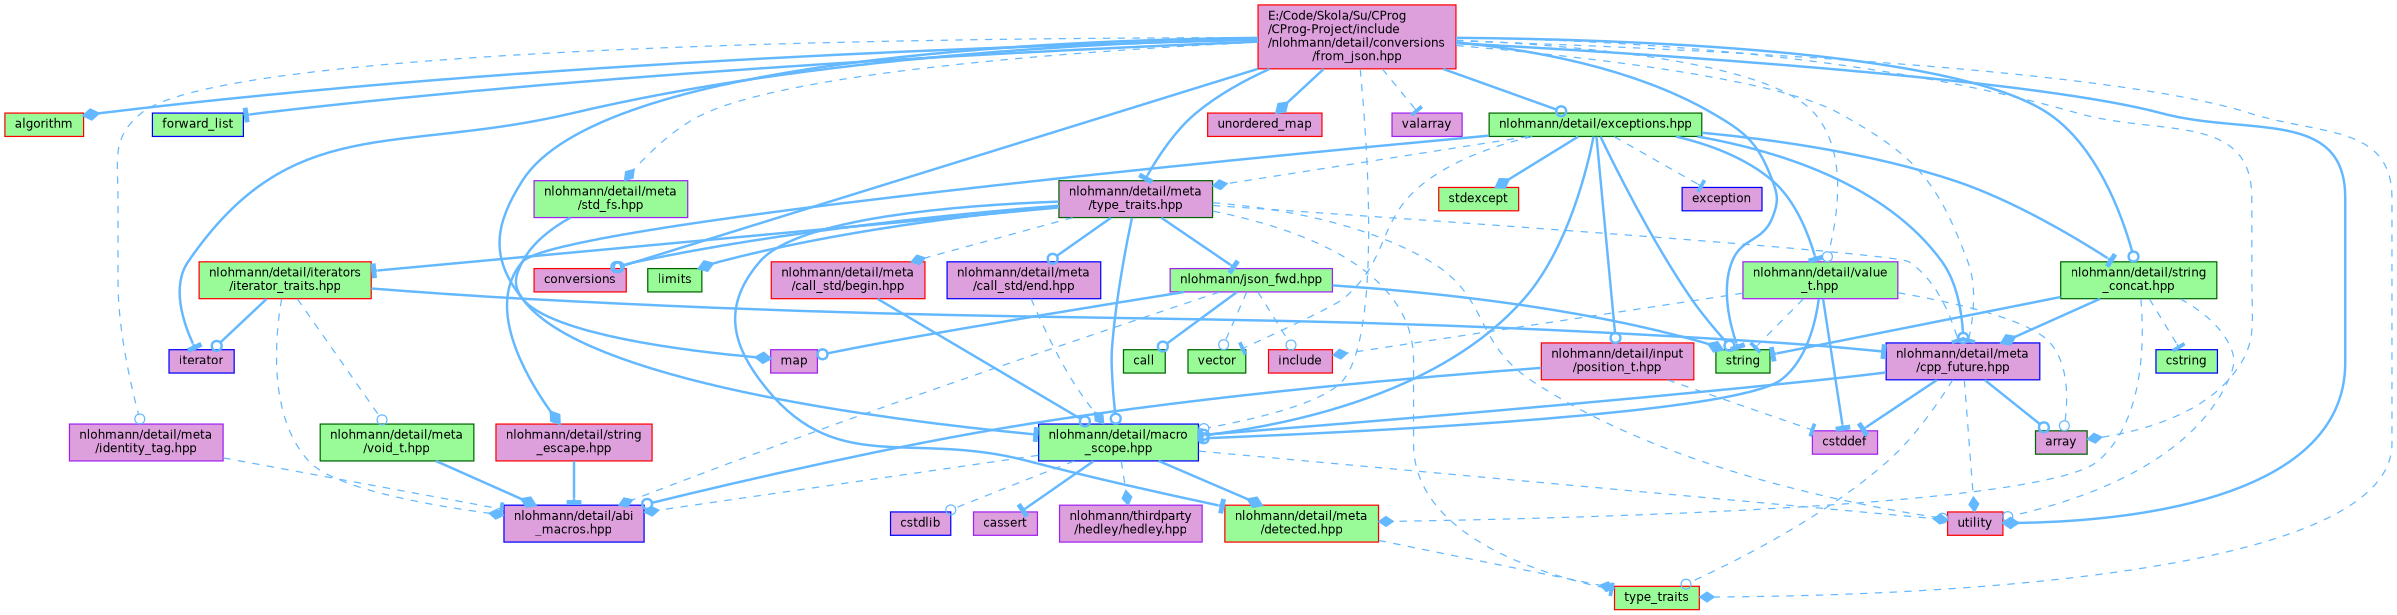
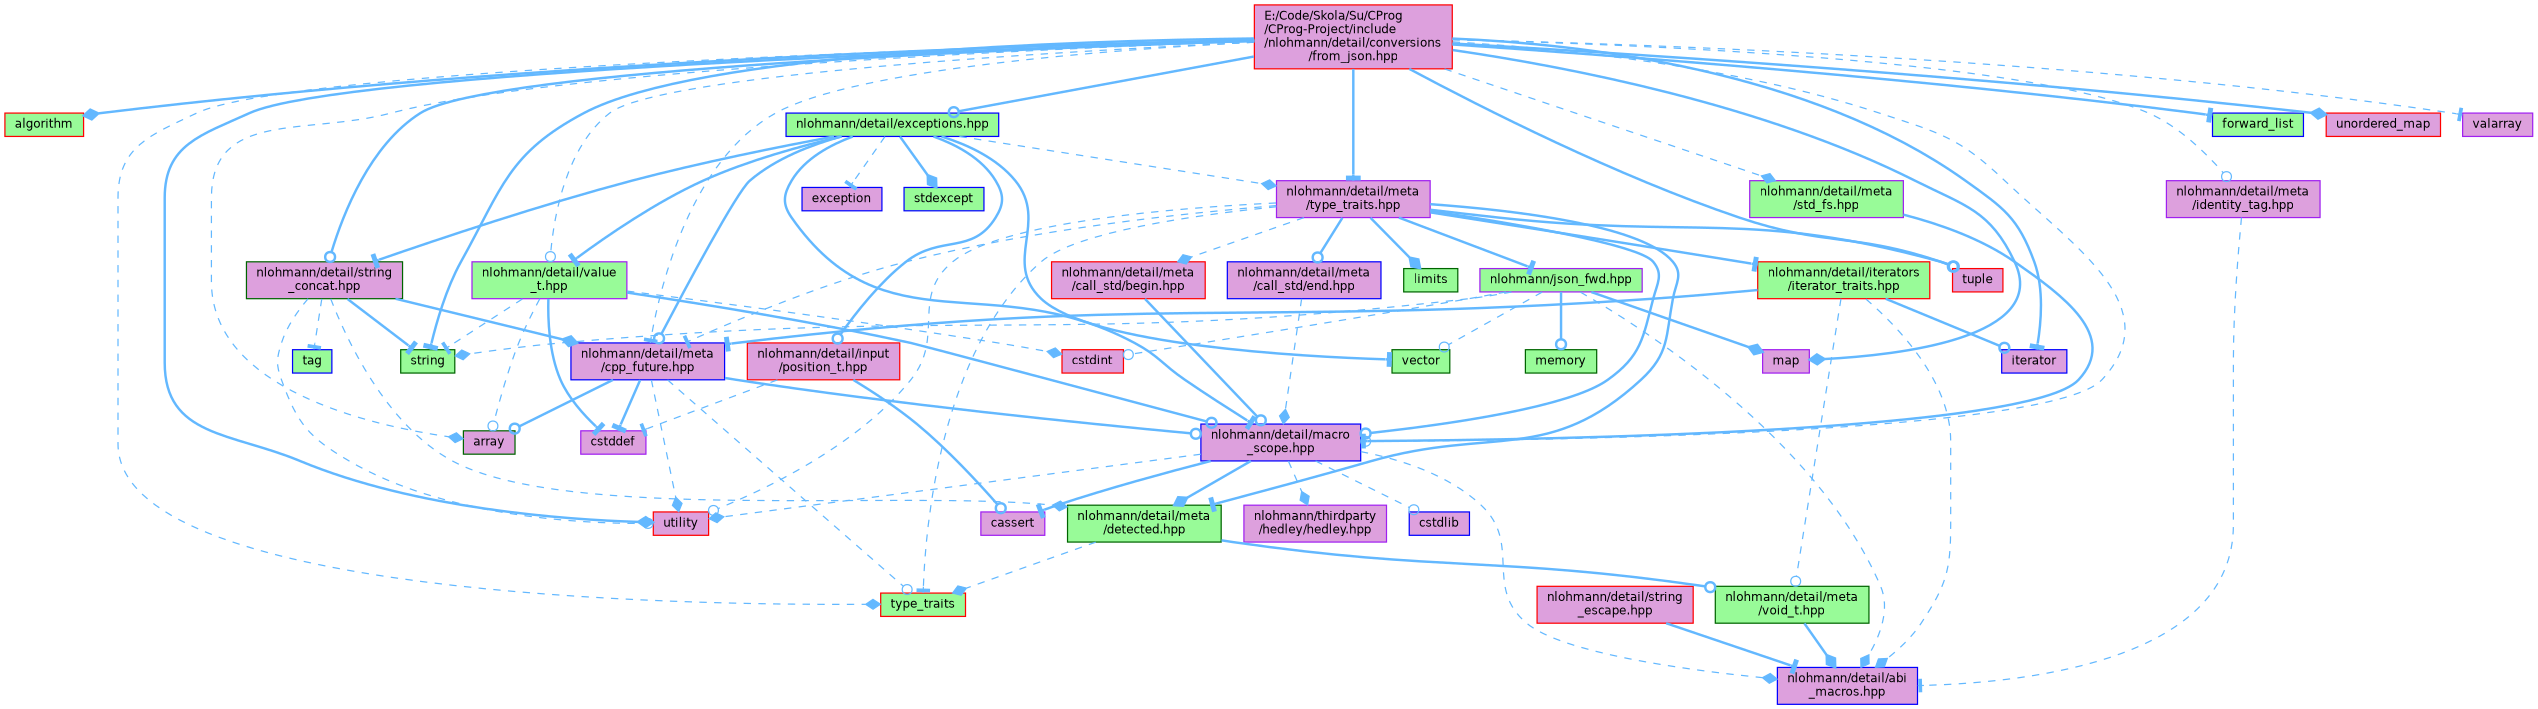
(1595, 125) -> (892, 125)
(922, 194) -> none
(1136, 199) -> (1353, 199)
(1479, 199) -> (944, 199)
(1389, 227) -> (1132, 334)
(1660, 249) -> none
(580, 280) -> (1978, 280)
(2139, 280) -> (324, 280)
(1531, 307) -> (1043, 325)
(988, 324) -> (1662, 317)
(1144, 361) -> (1561, 361)
(1300, 361) -> (1093, 361)
(2187, 361) -> (312, 361)
(1138, 408) -> (931, 436)
(1119, 442) -> (1281, 442)
(1302, 524) -> (1144, 524)
none -> (1463, 564)
